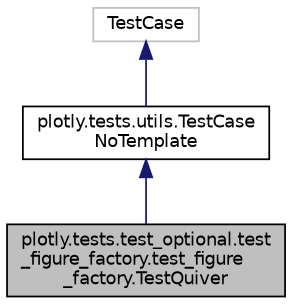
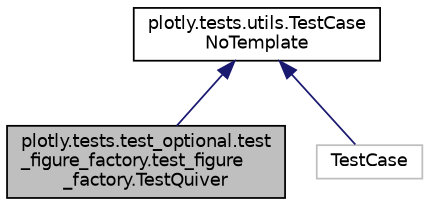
(146, 83) -> (323, 109)
